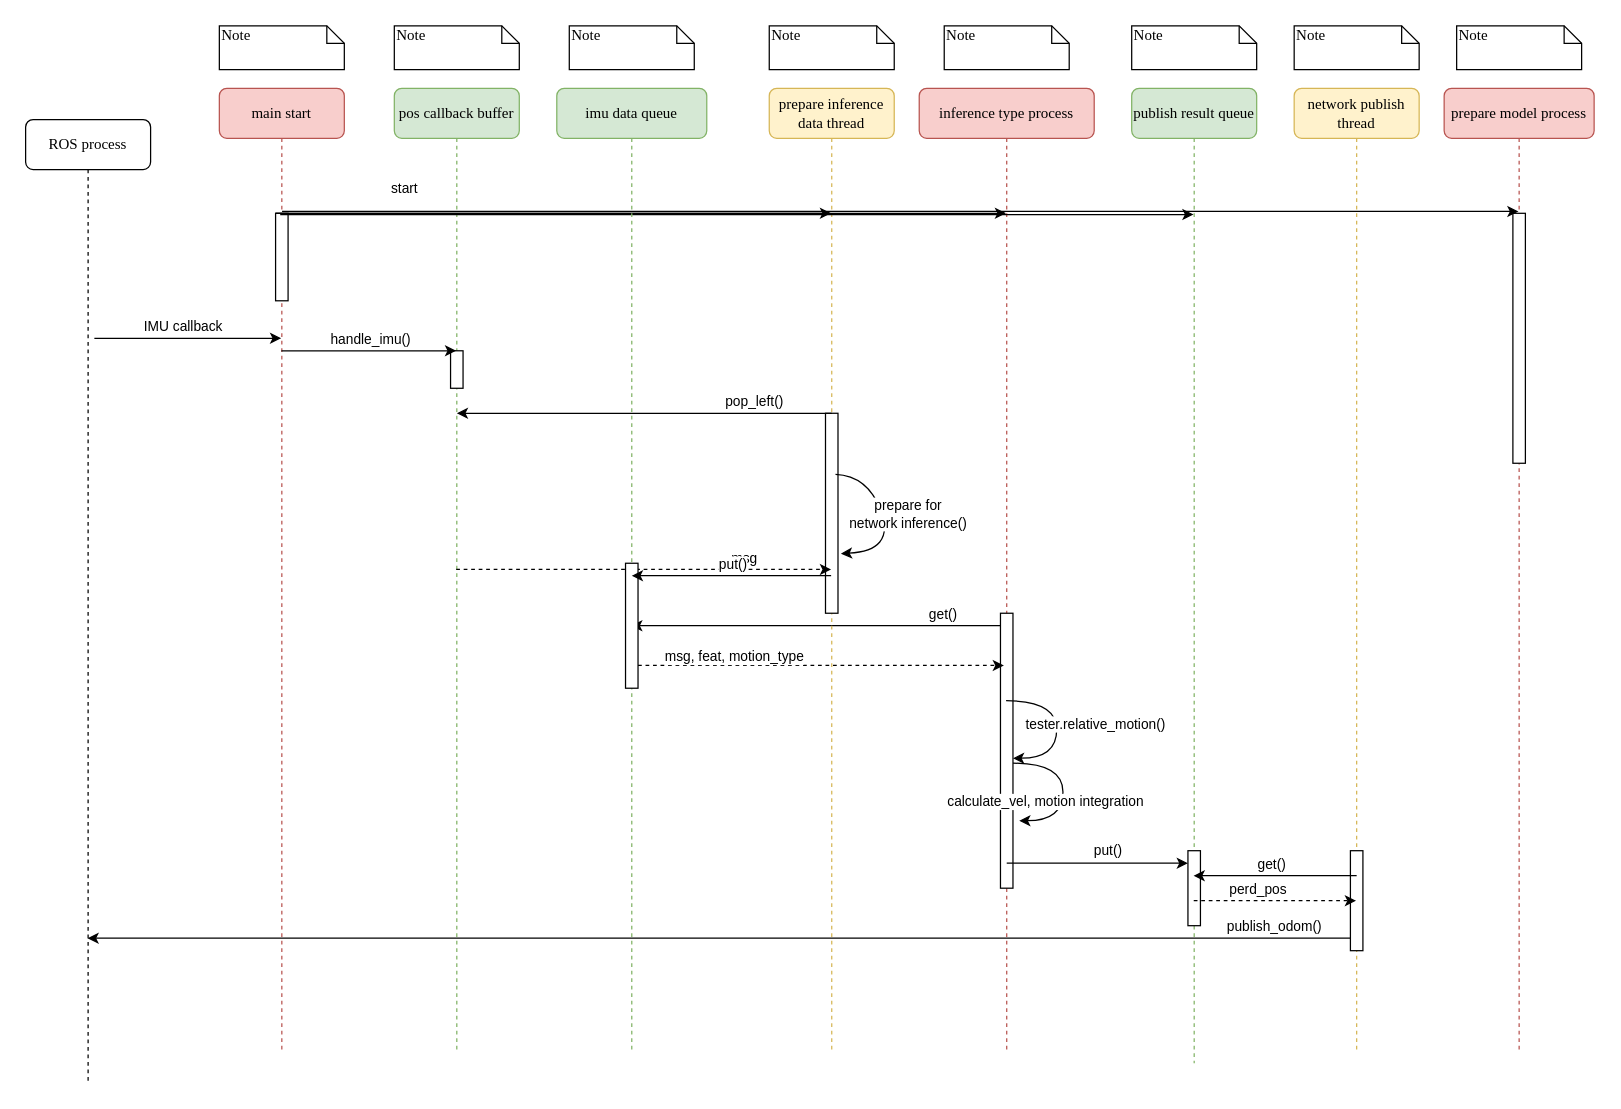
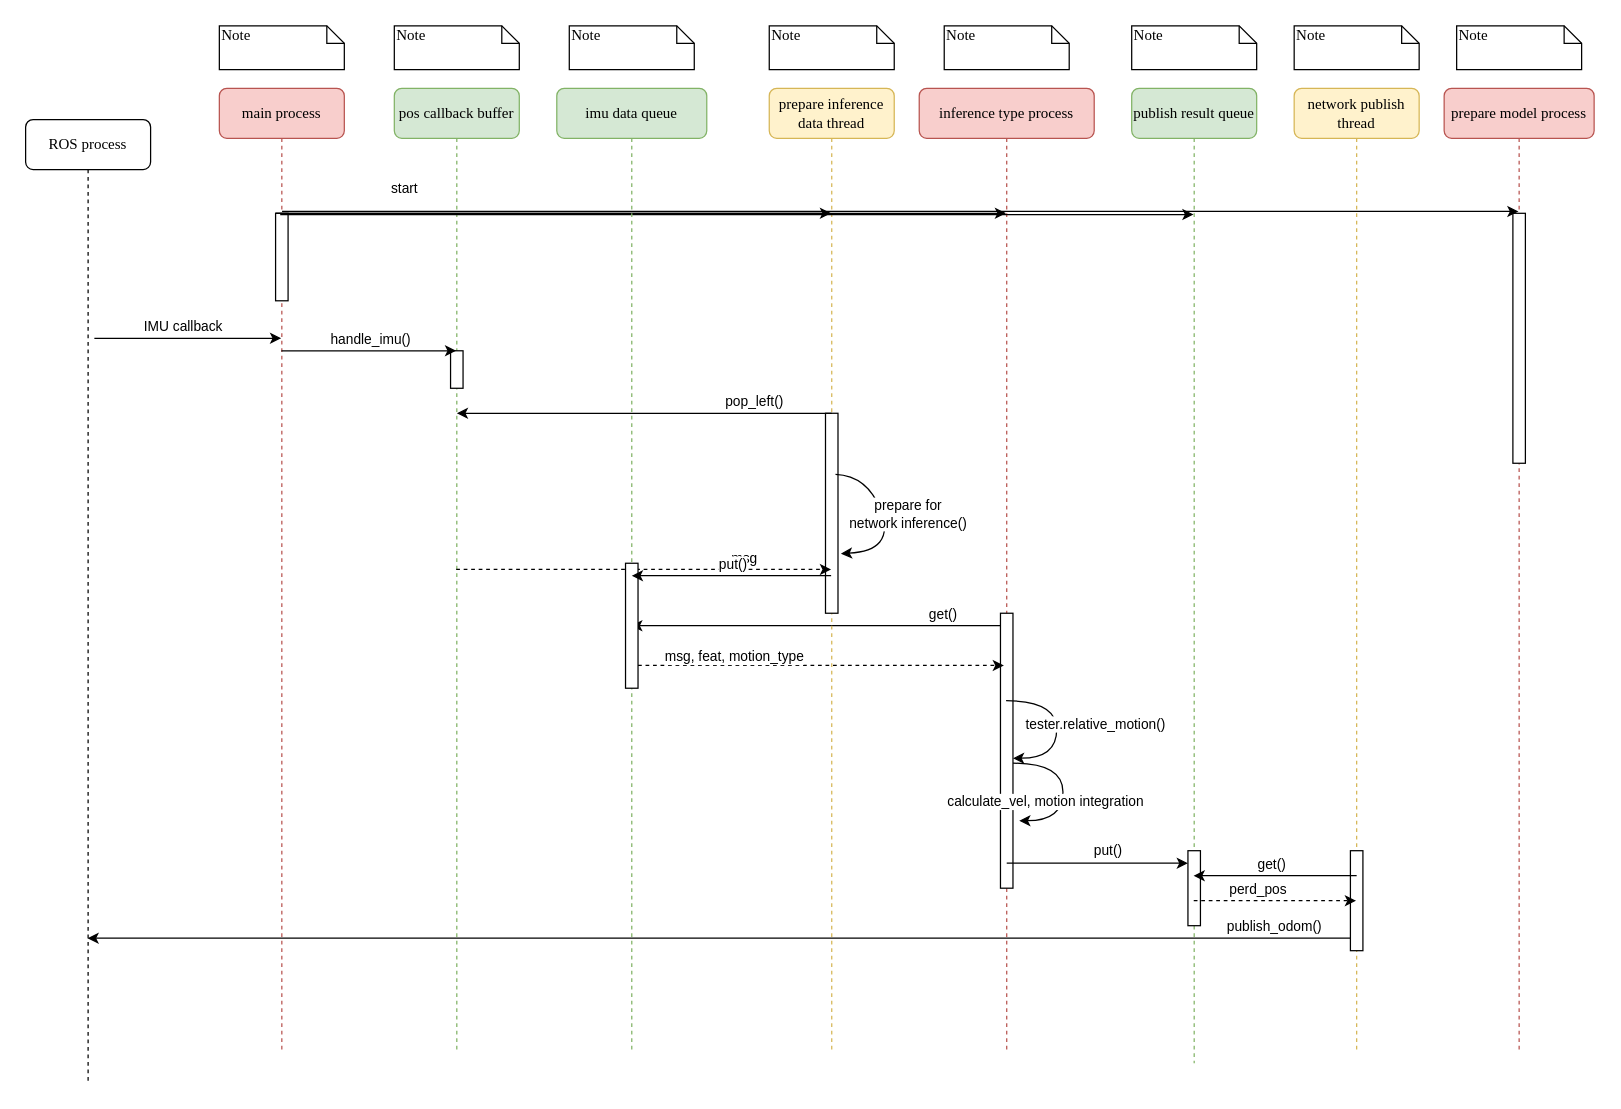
(282, 113) -> (282, 113)
